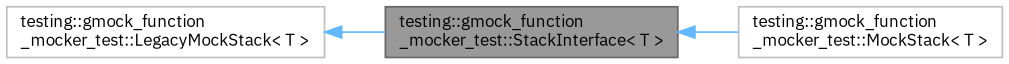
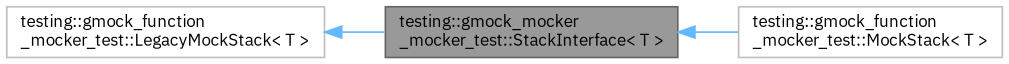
(532, 32) -> (532, 32)
